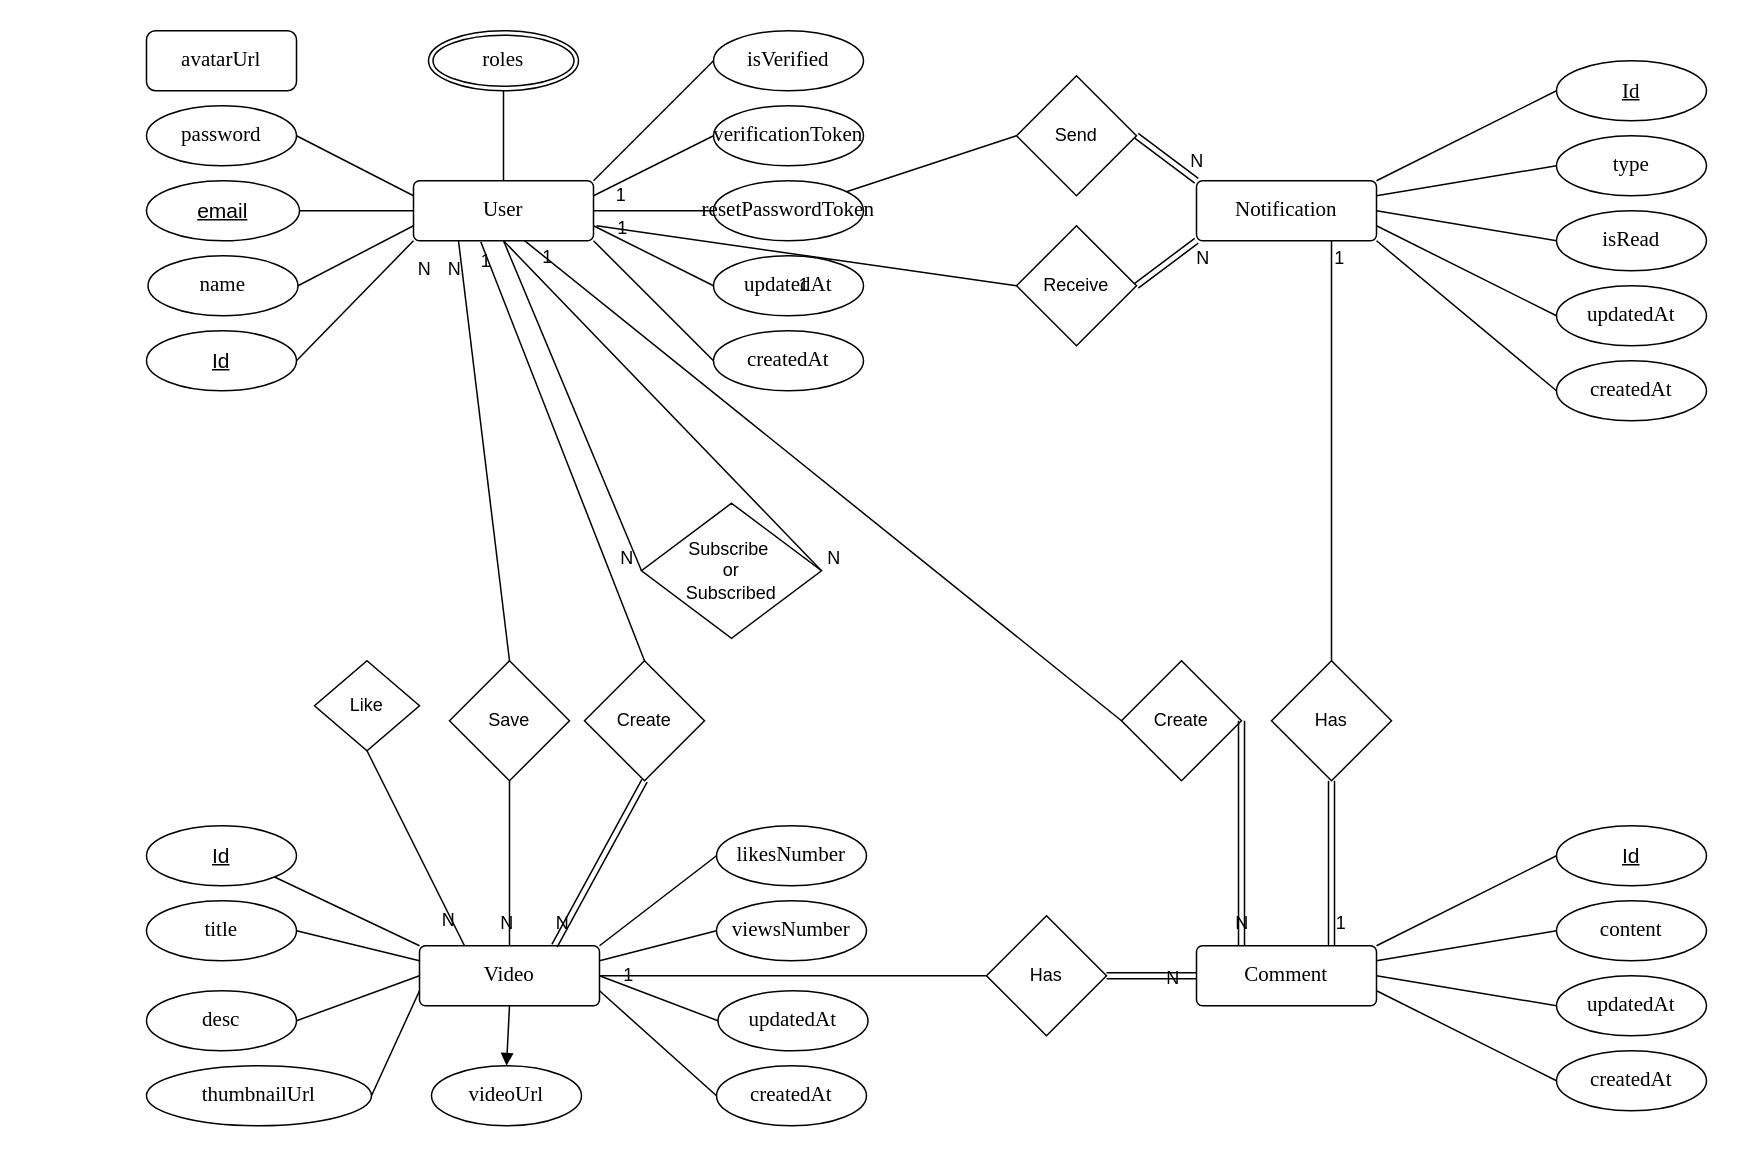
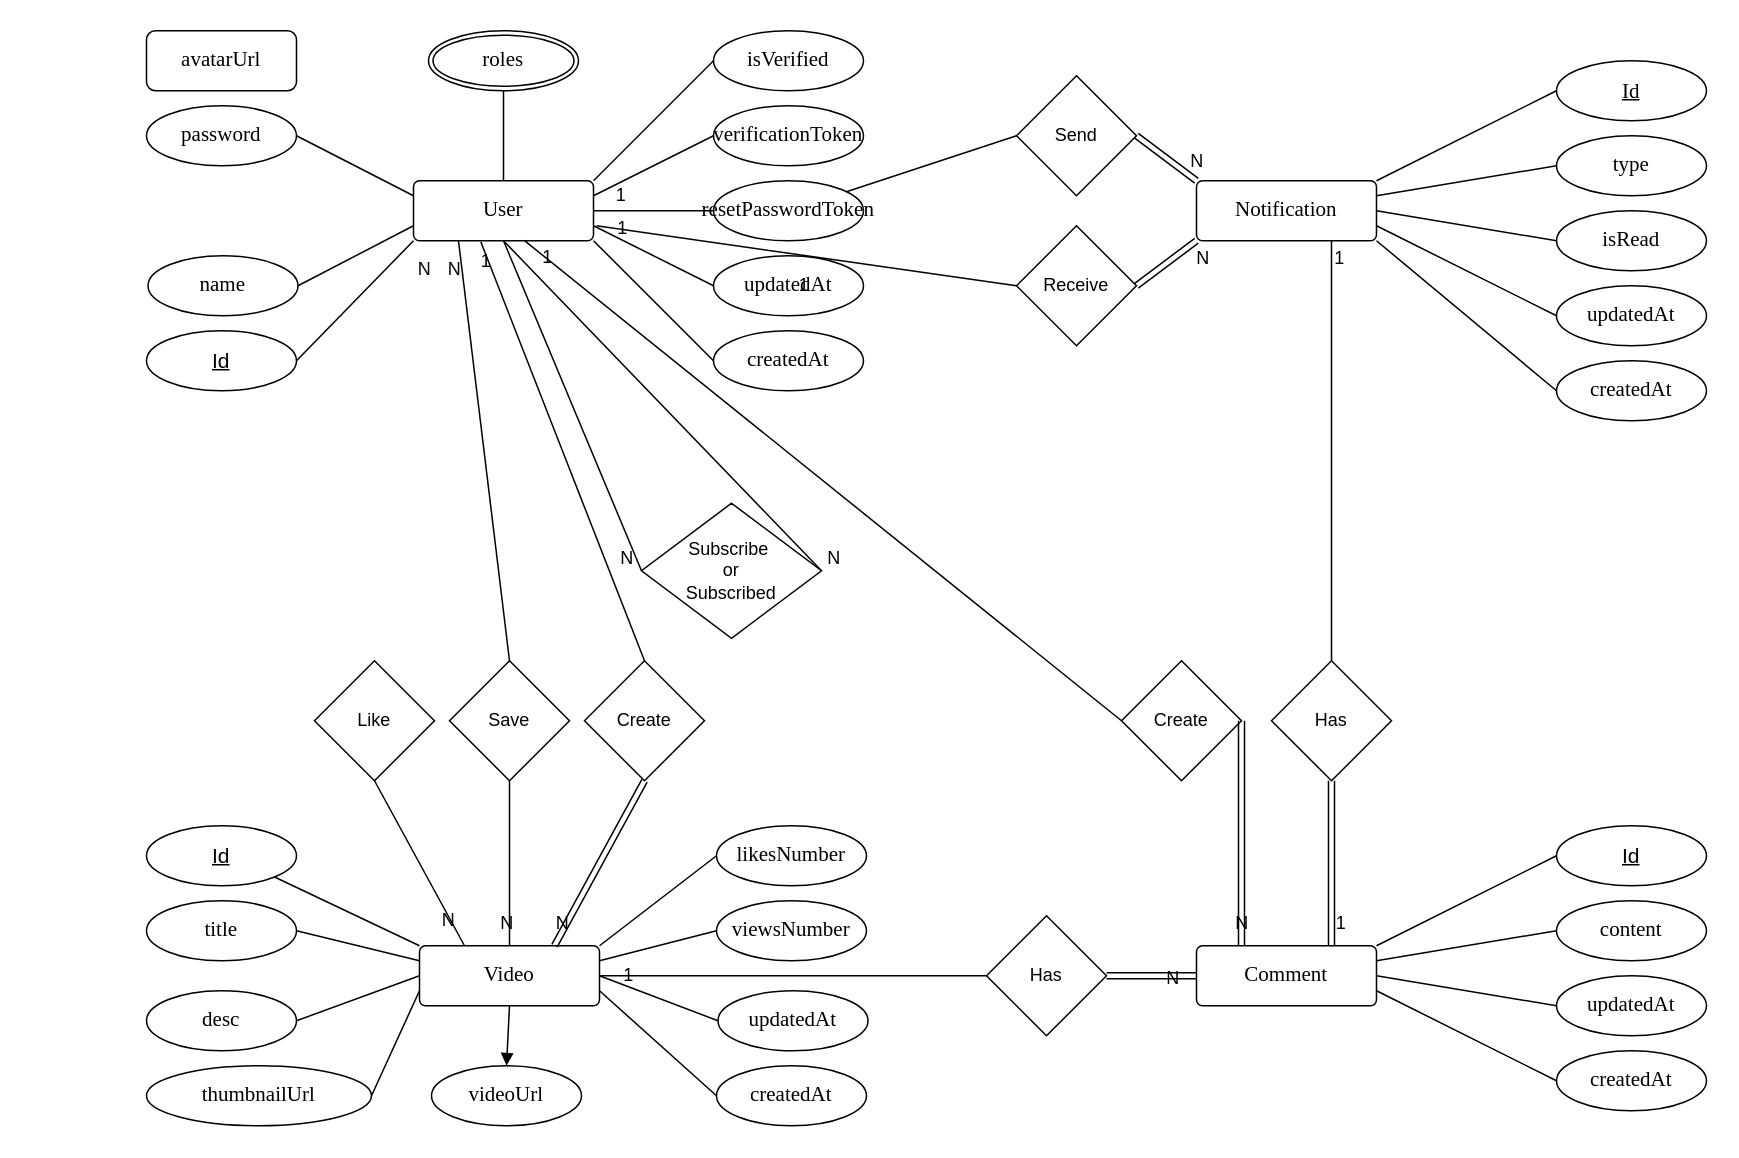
(223, 211) -> none
(356, 211) -> none
(367, 706) -> (374, 721)
